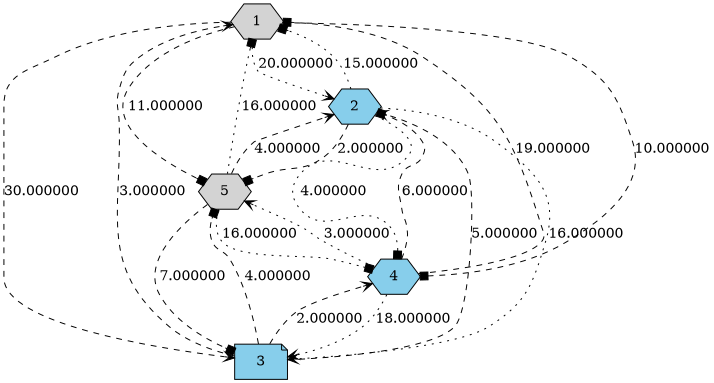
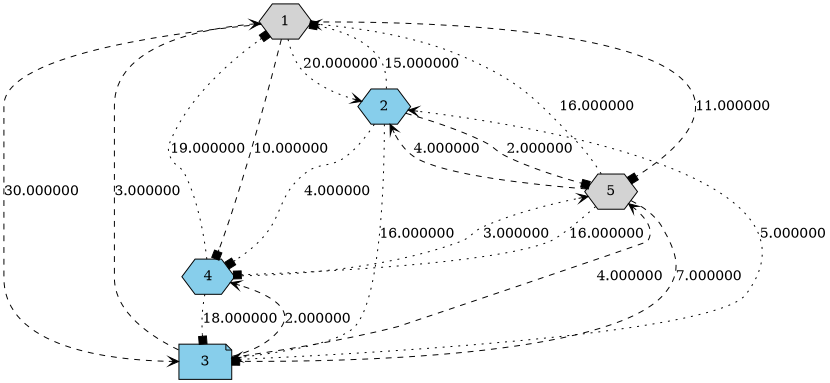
(238, 111) -> (480, 64)
(503, 132) -> (172, 137)
(402, 174) -> none
(239, 278) -> (460, 306)
(467, 285) -> (707, 312)
(350, 335) -> (202, 314)
